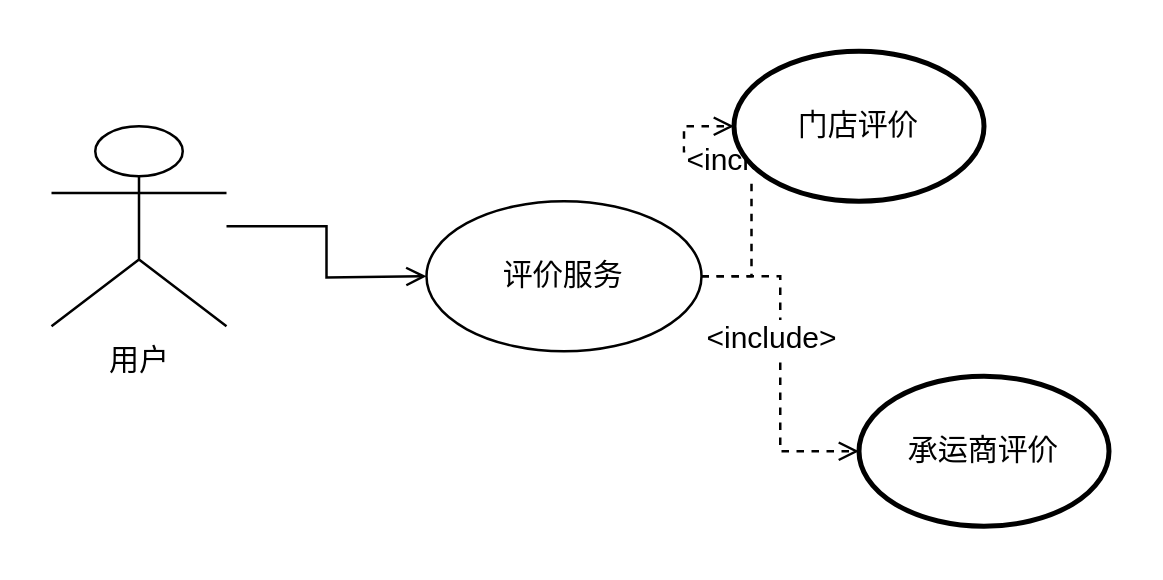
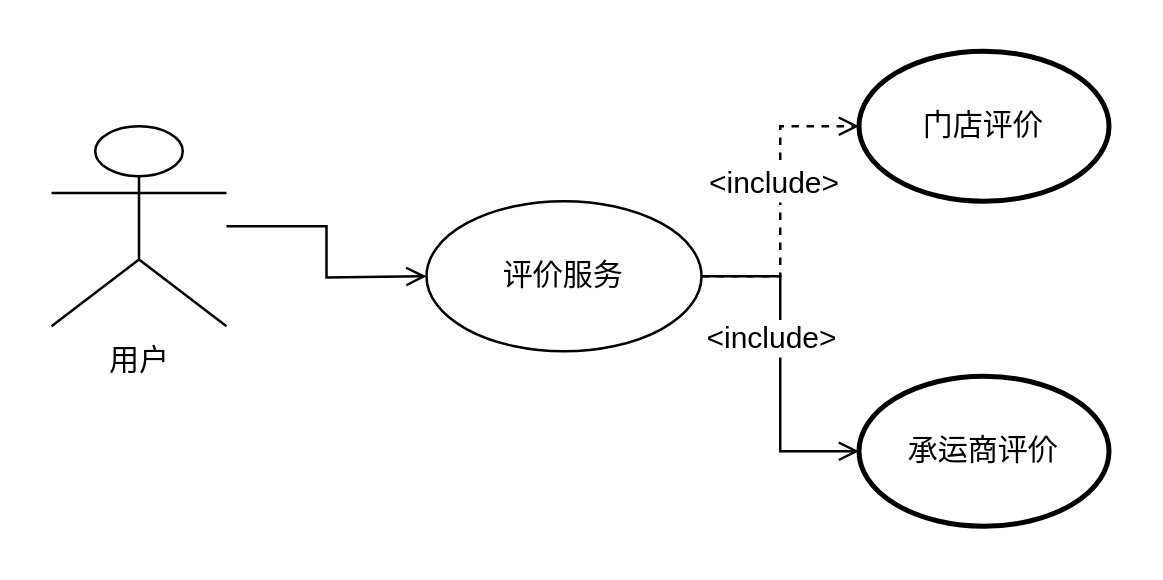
(859, 126) -> (984, 126)
(780, 438) -> (780, 438)
